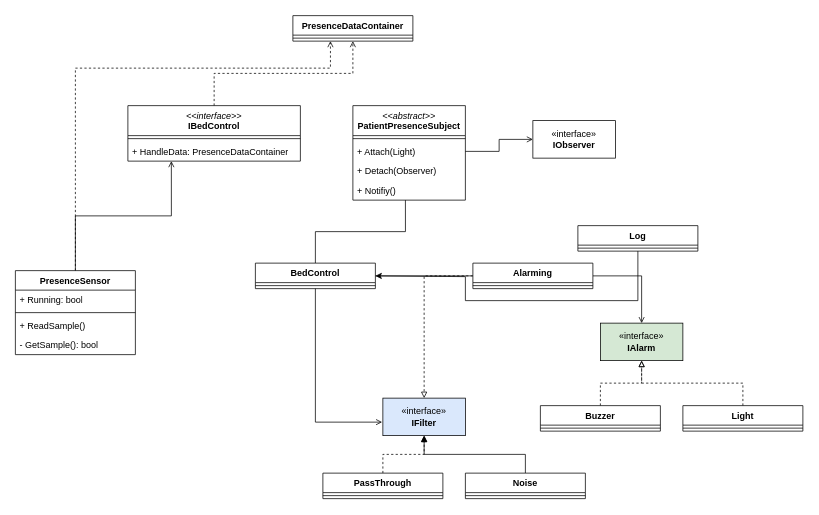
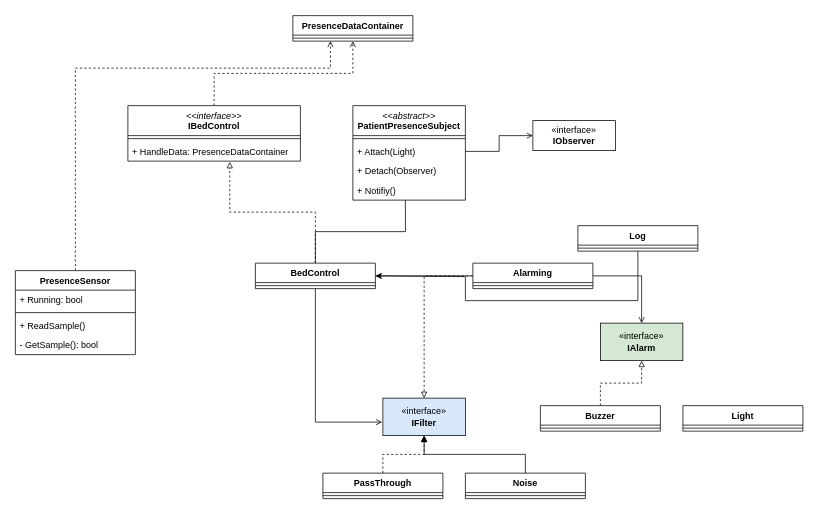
(574, 139) -> (574, 135)
none -> (259, 212)
(150, 216) -> none
(704, 383) -> none
